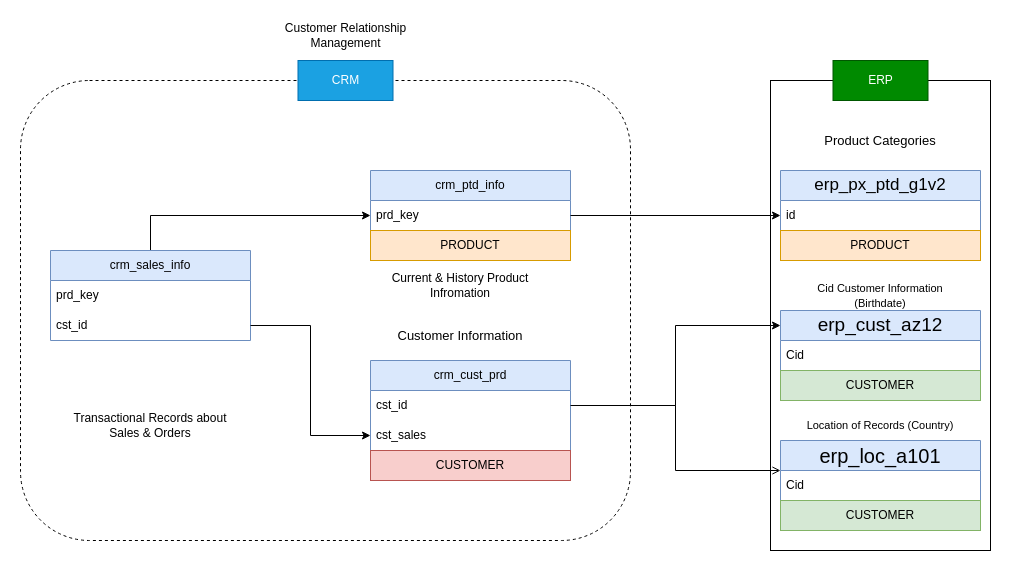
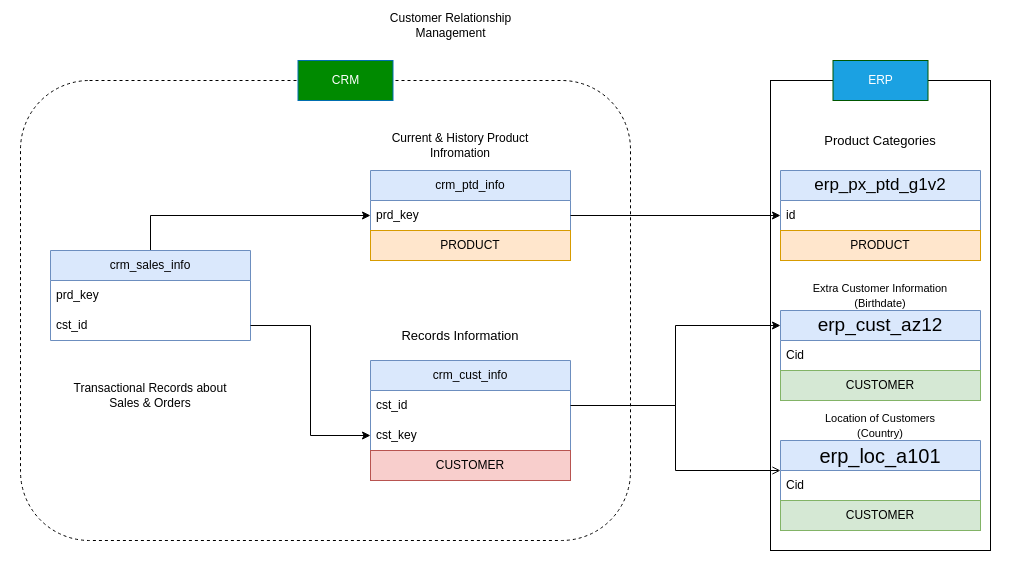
(346, 36) -> (451, 26)
(346, 81) -> (346, 81)
(881, 81) -> (881, 81)
(461, 286) -> (461, 146)
(881, 296) -> (881, 296)
(461, 336) -> (461, 336)
(471, 376) -> (471, 376)
(151, 426) -> (151, 396)
(881, 426) -> (881, 426)
(405, 436) -> (400, 436)
